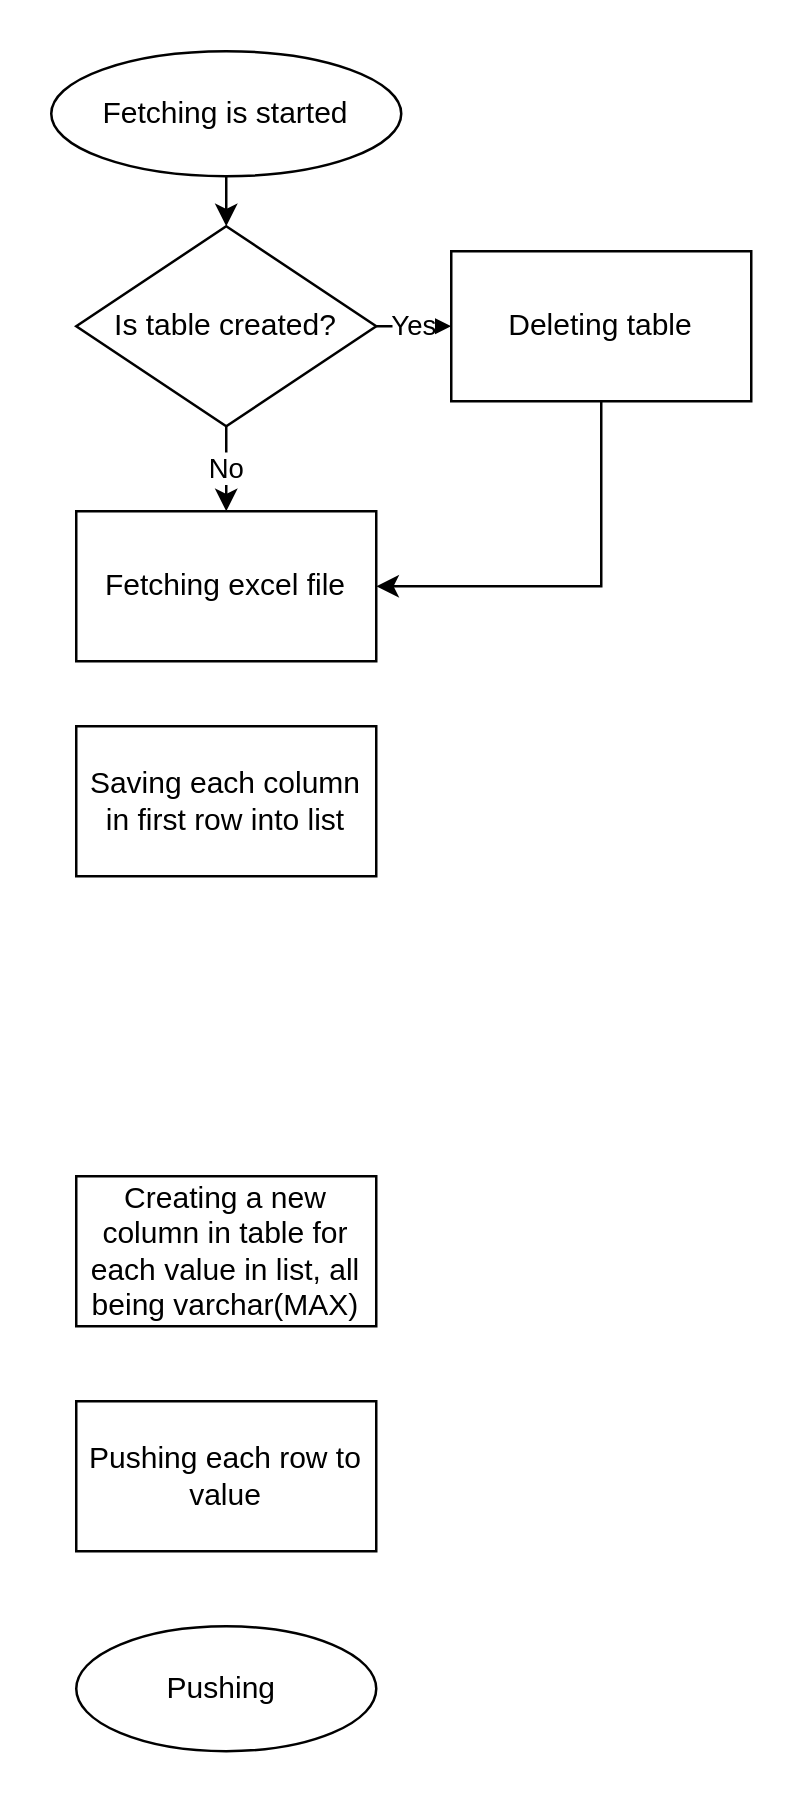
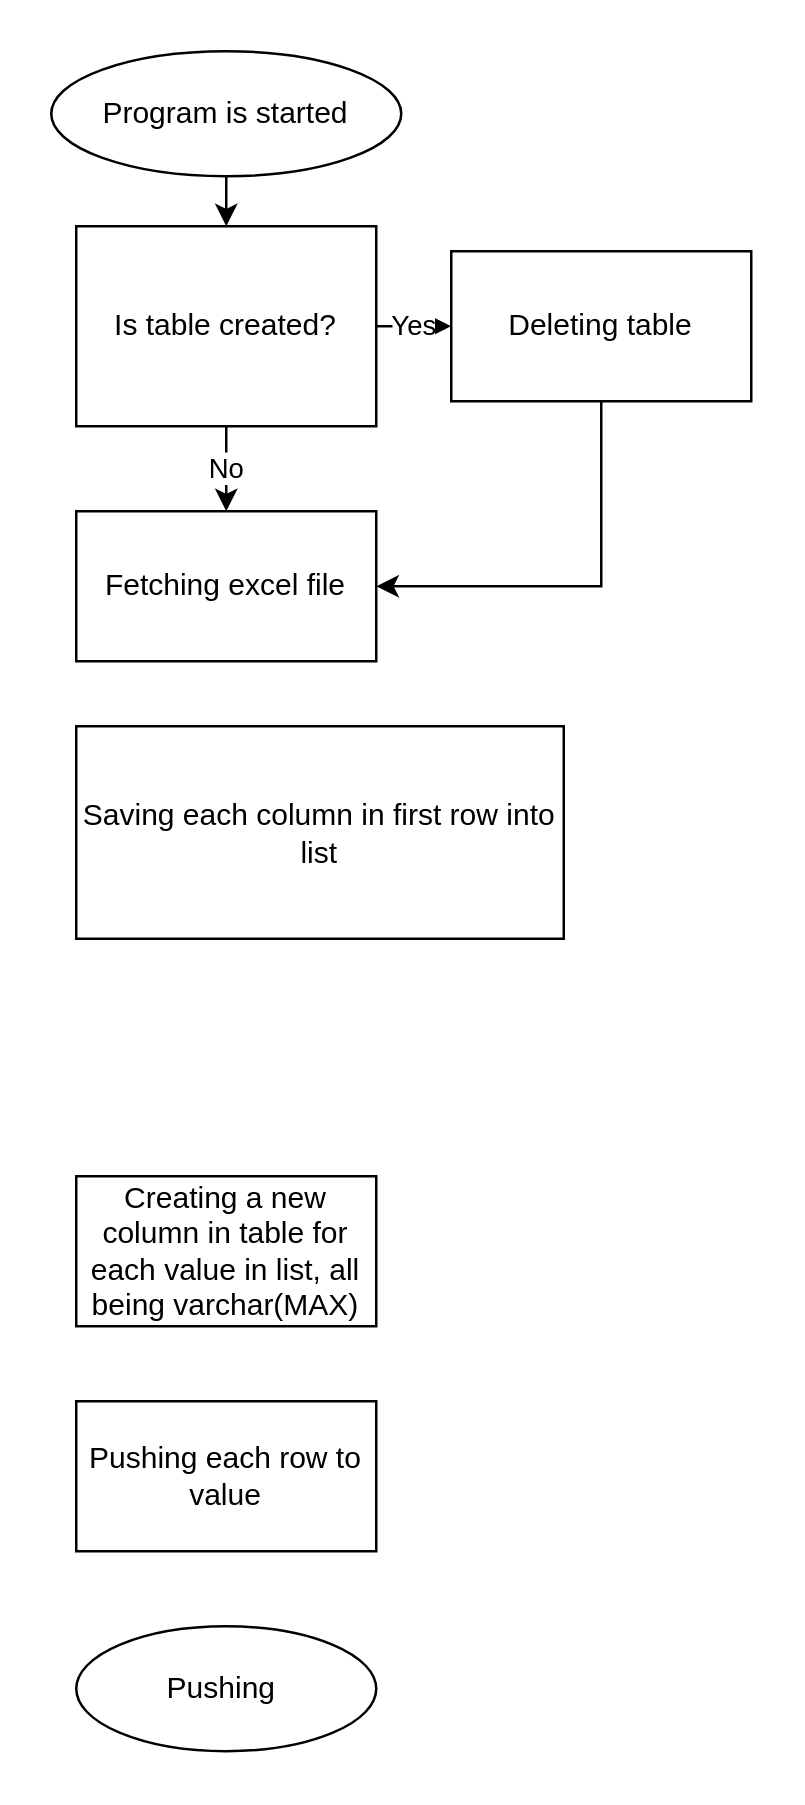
(226, 114) -> (226, 114)
(226, 326) -> (226, 326)
(226, 801) -> (320, 833)
